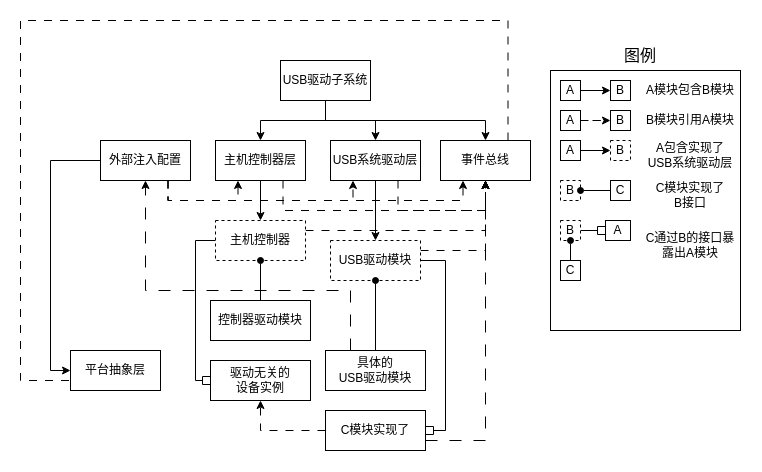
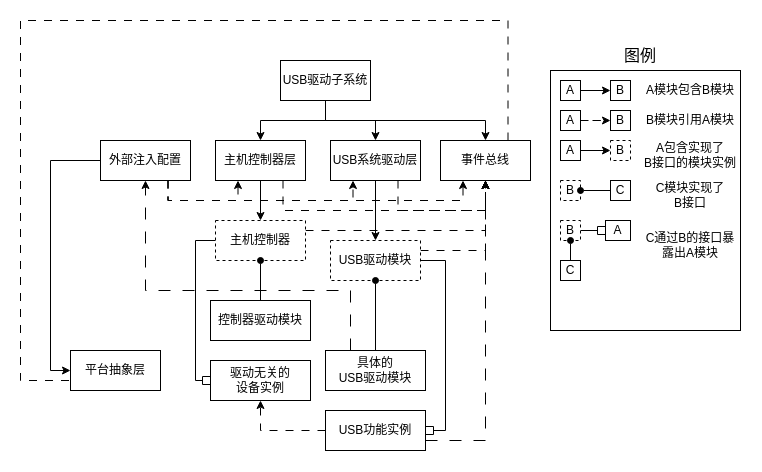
(691, 156) -> (691, 156)
(376, 431) -> (376, 431)
